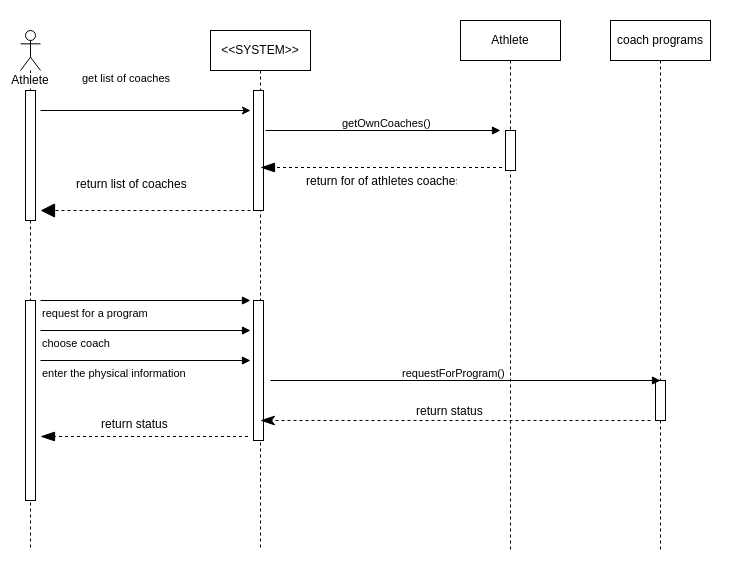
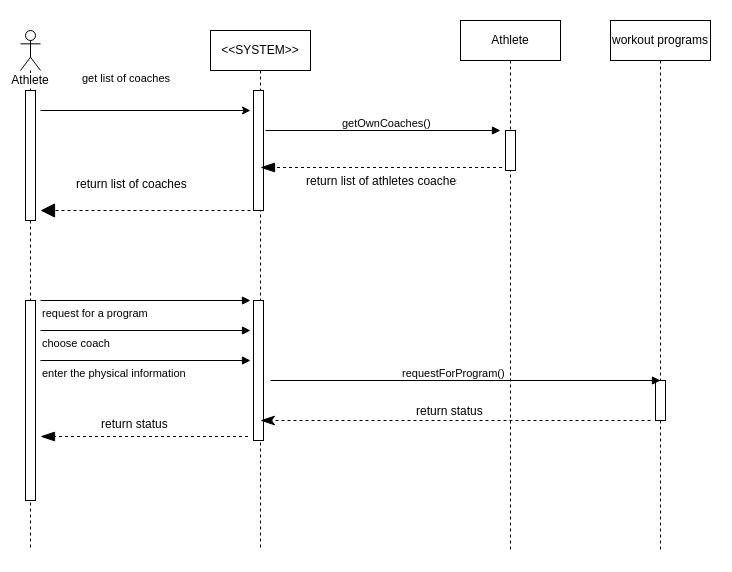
(661, 41) -> (661, 41)
(399, 181) -> (399, 181)
